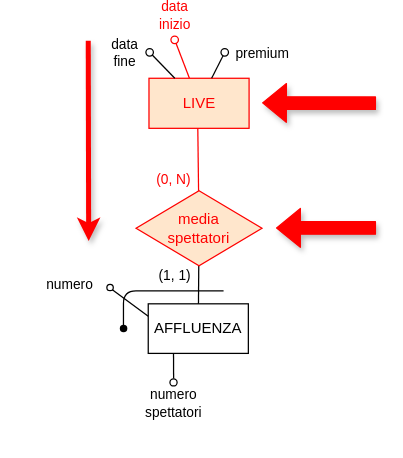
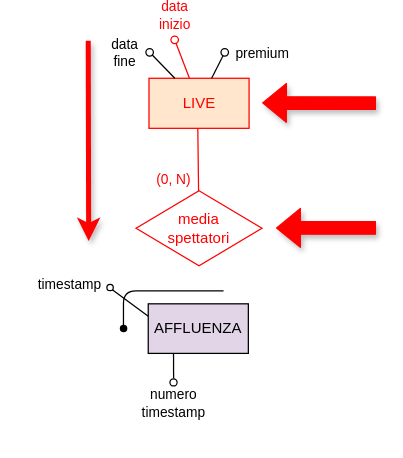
(199, 228) -> (199, 228)
(70, 284) -> (70, 284)
(198, 284) -> none
(198, 328) -> (198, 328)
(174, 403) -> (174, 403)
